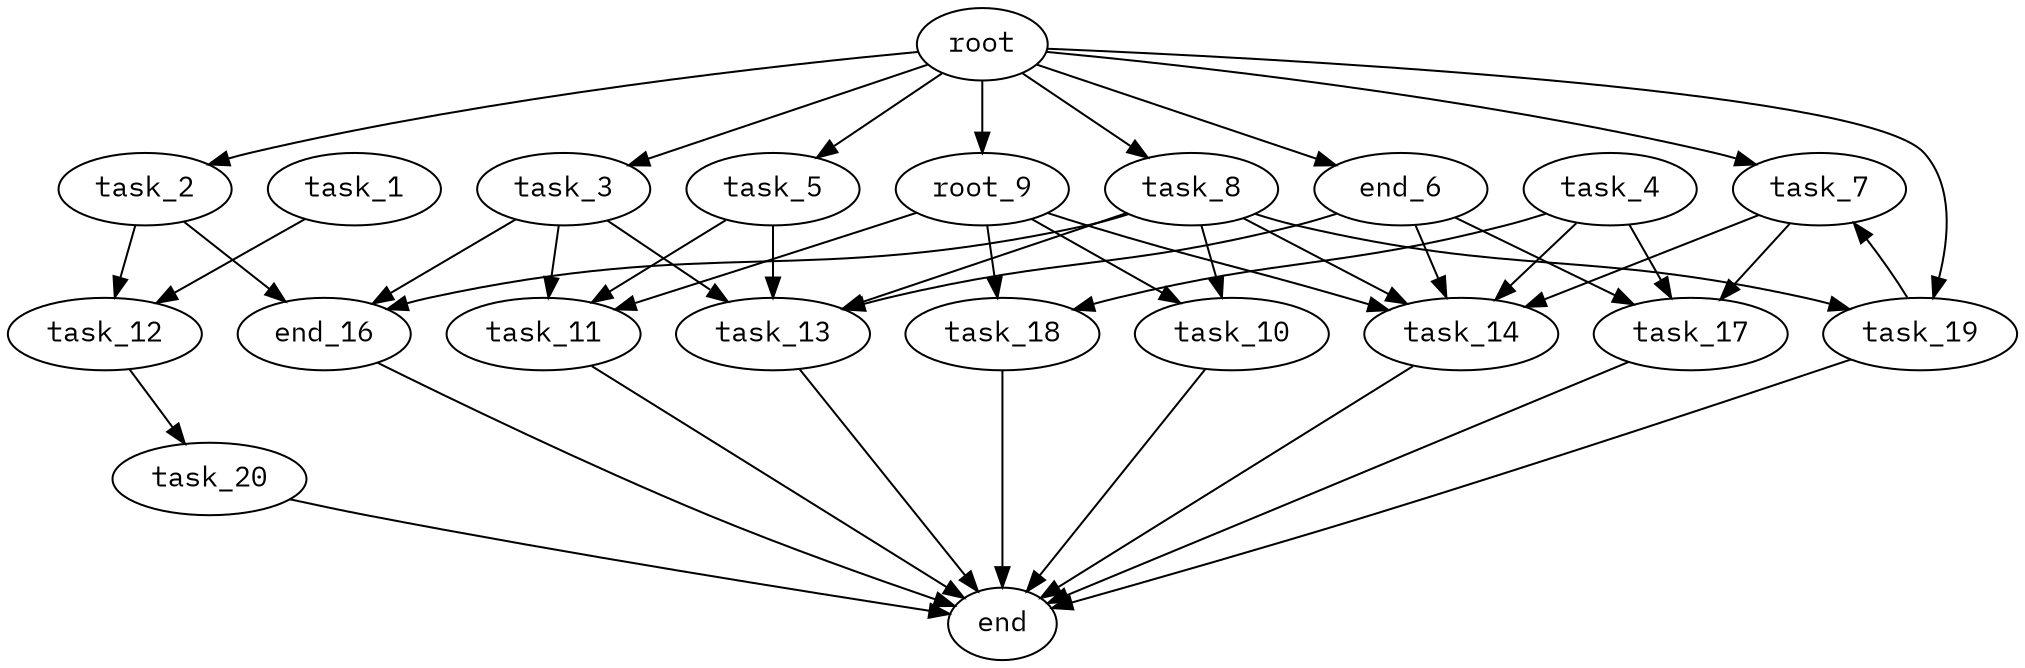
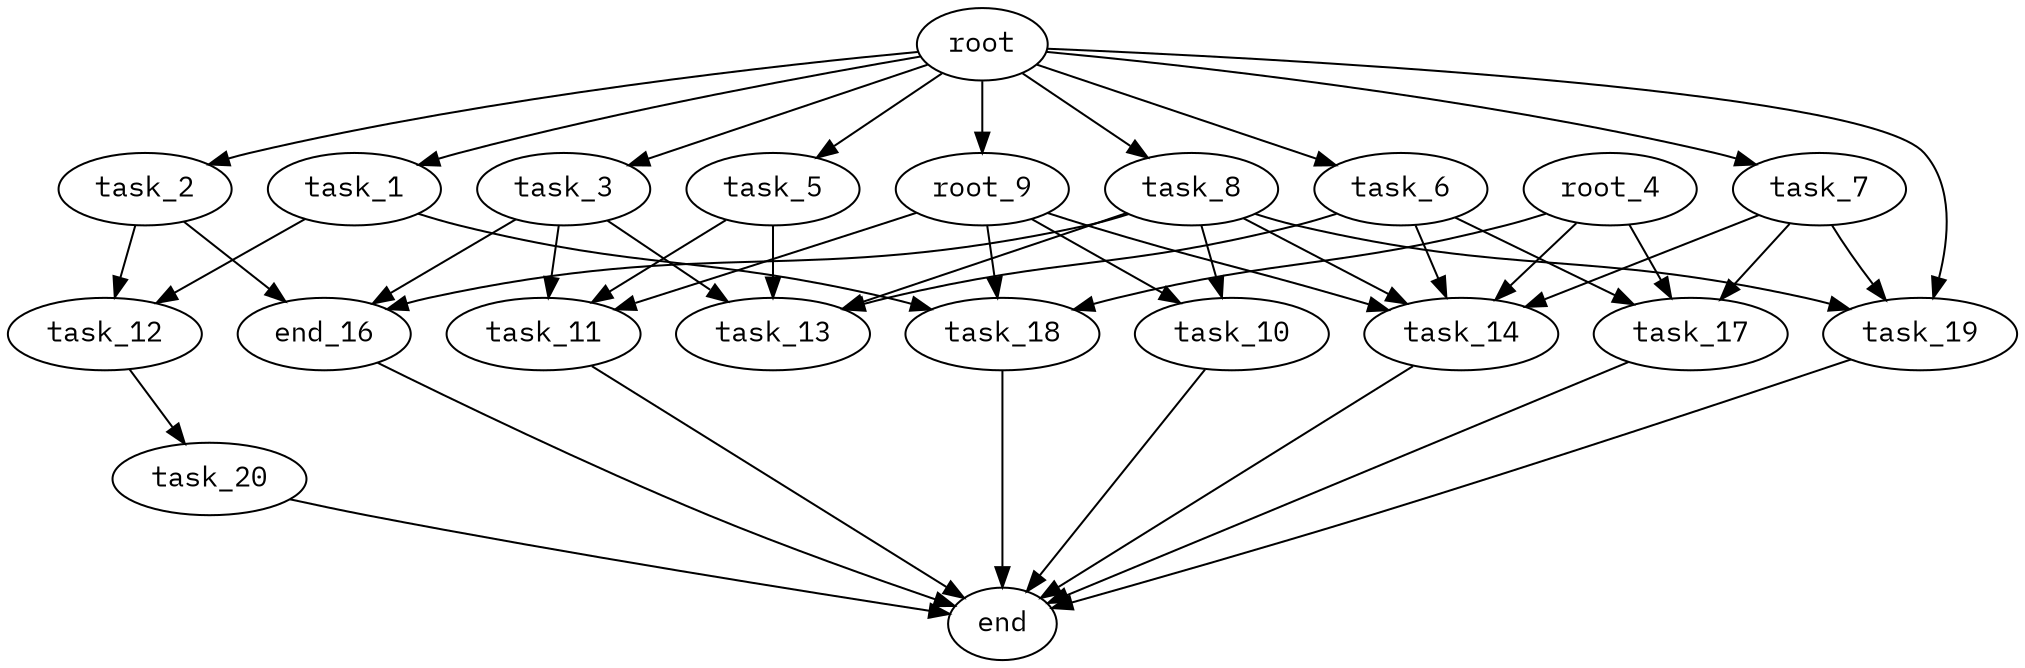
none -> (678, 102)
(1401, 189) -> (1401, 189)
(1610, 189) -> (1610, 189)
none -> (614, 255)
(1888, 268) -> (1852, 255)
(882, 472) -> none
